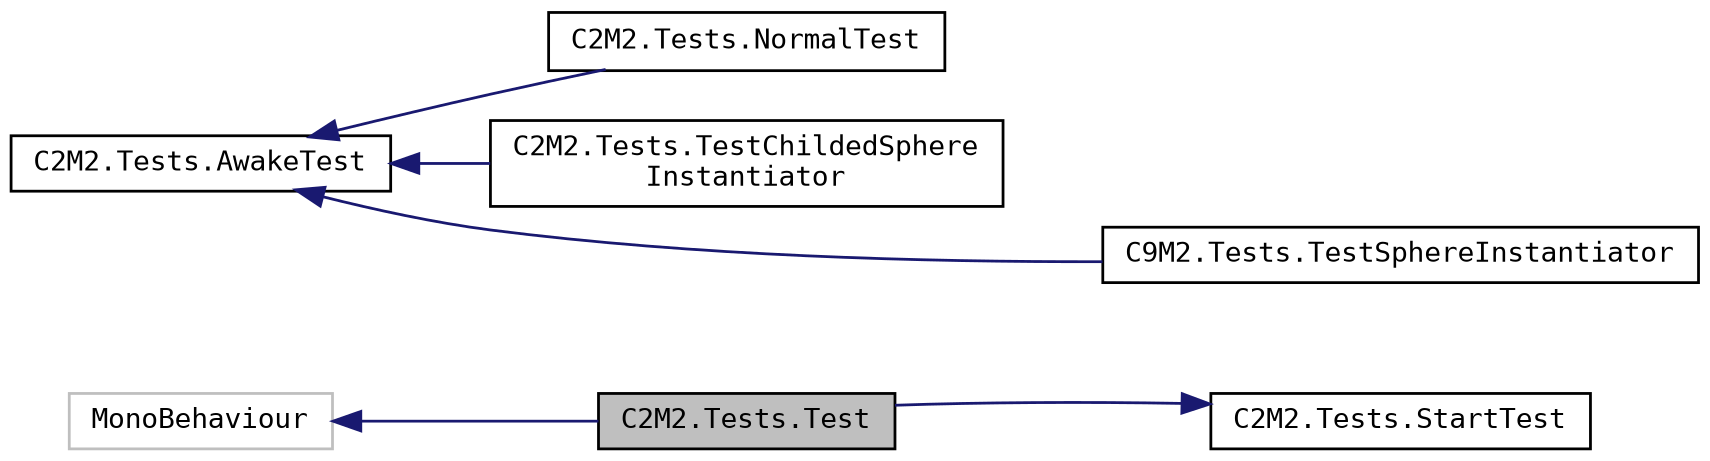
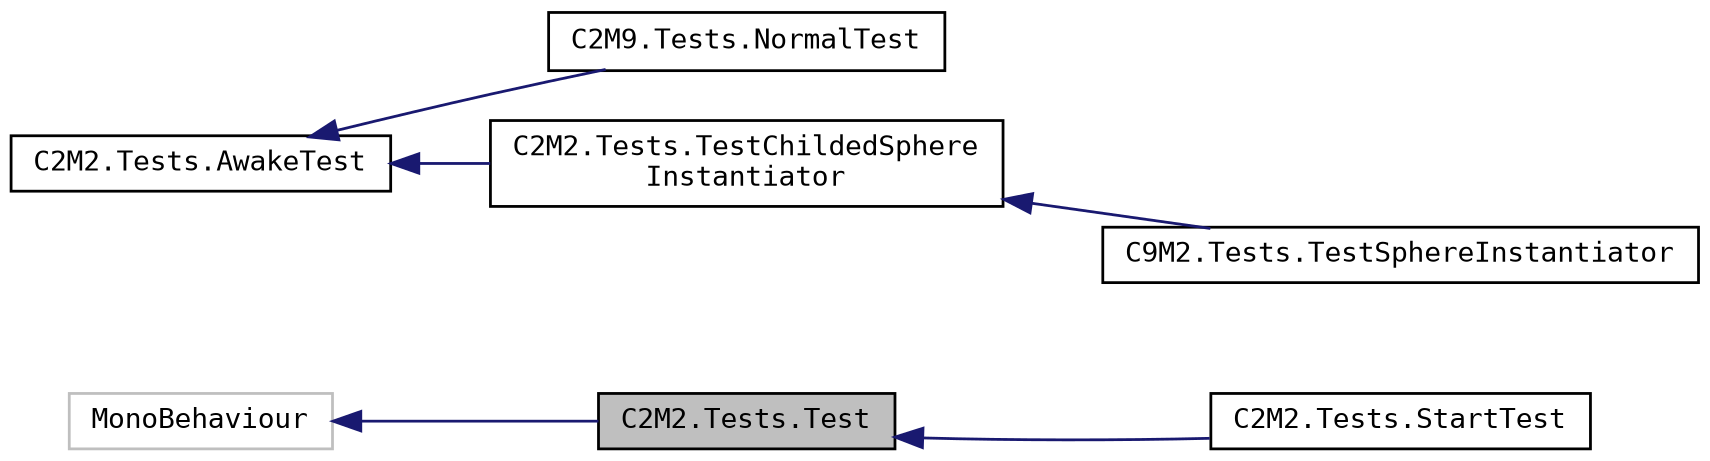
(747, 42) -> (747, 42)
(711, 250) -> (1121, 216)
(1038, 403) -> (1066, 440)
